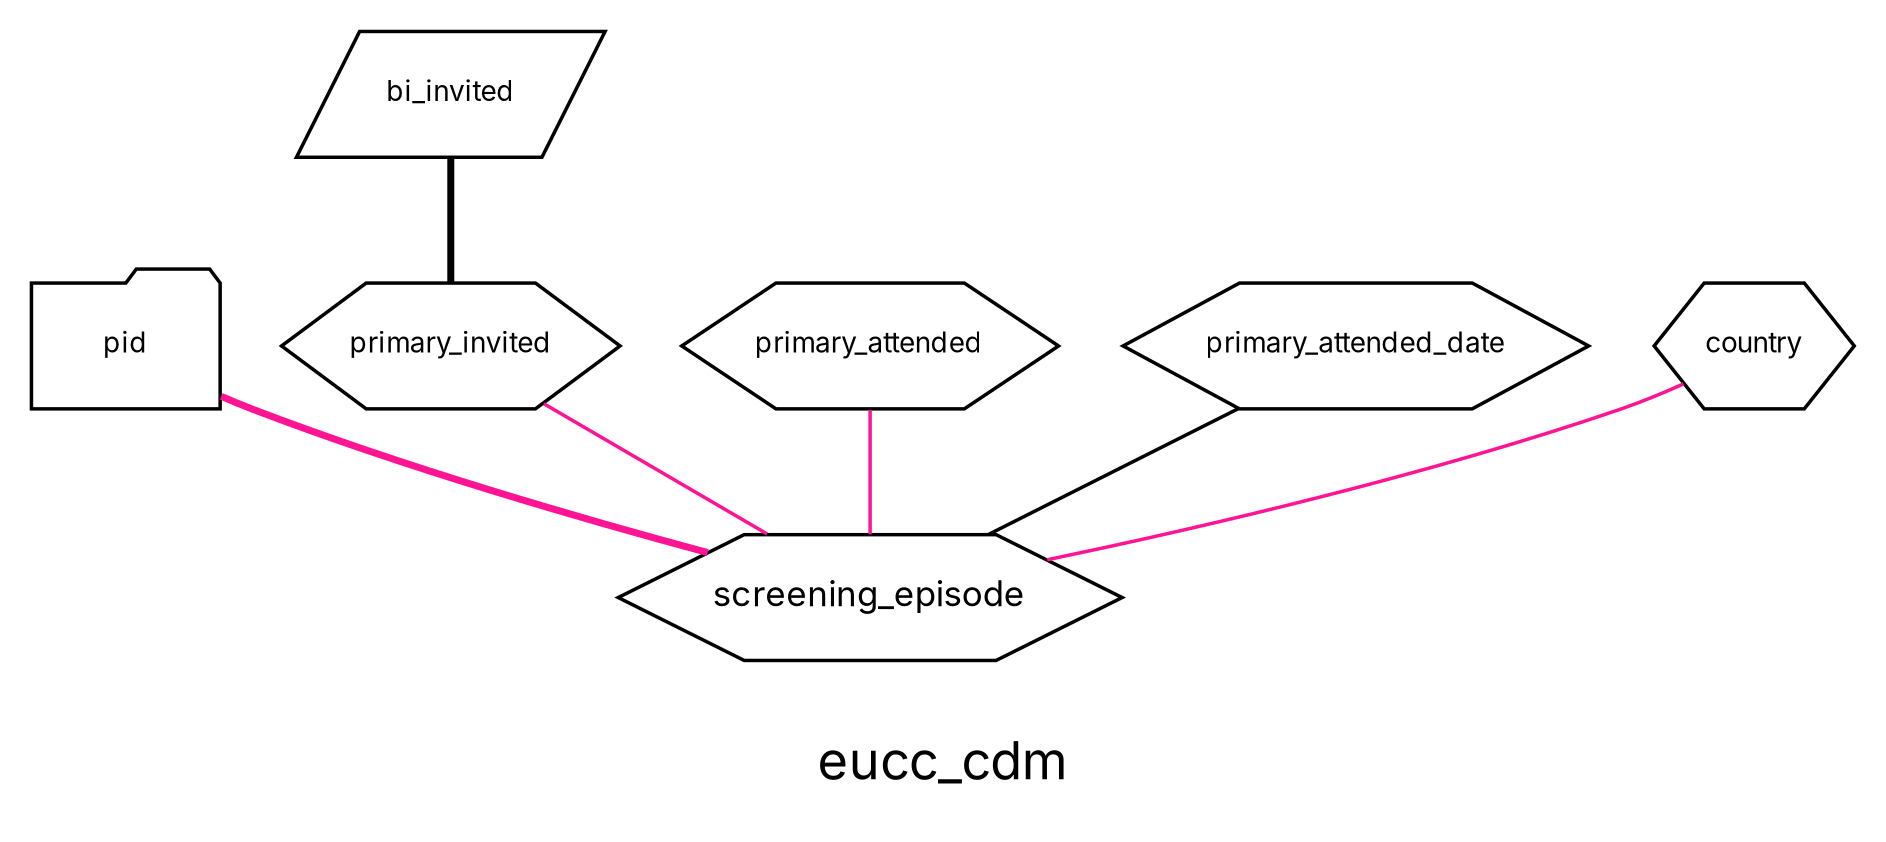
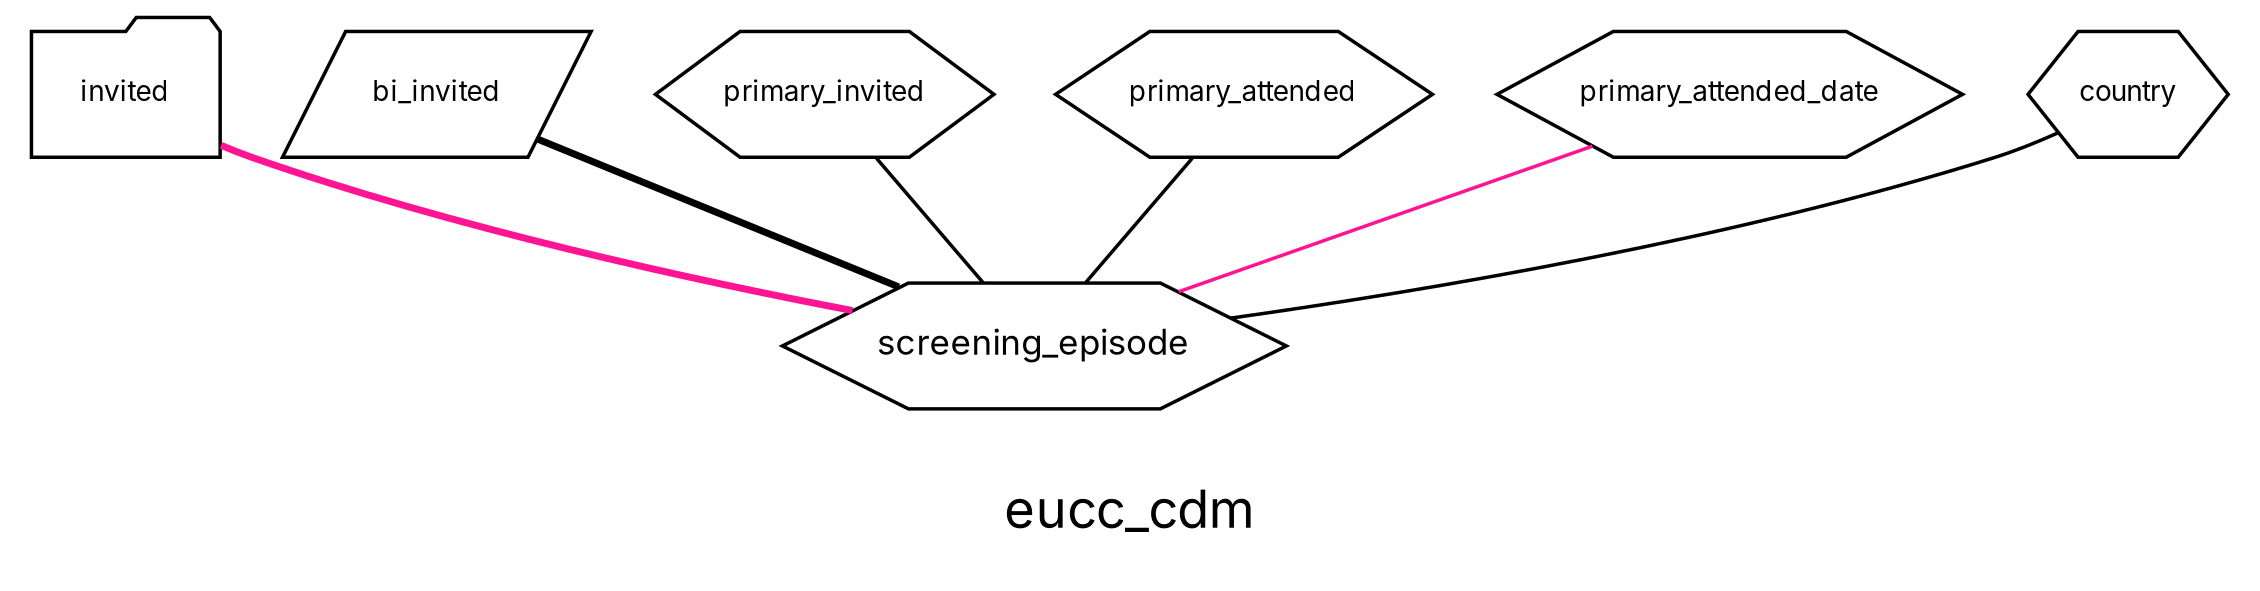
(451, 220) -> (718, 213)
(126, 346) -> (126, 94)
(655, 469) -> (930, 220)
(870, 472) -> (1139, 220)
(1113, 472) -> (1385, 219)
(1369, 484) -> (1649, 246)
